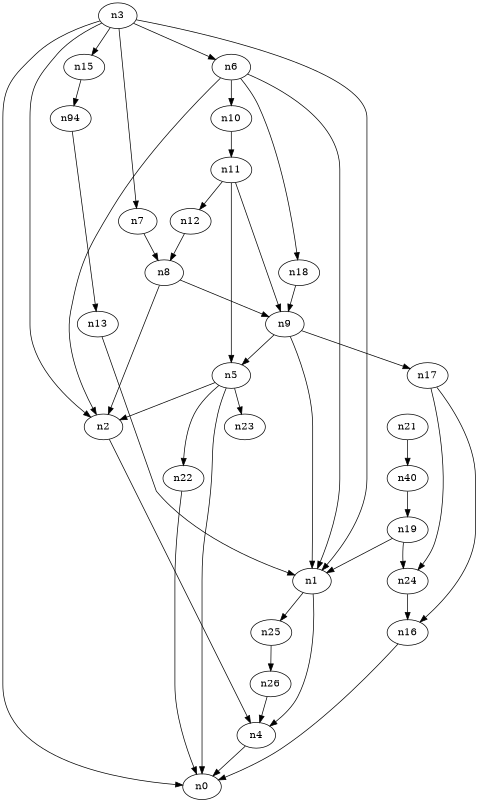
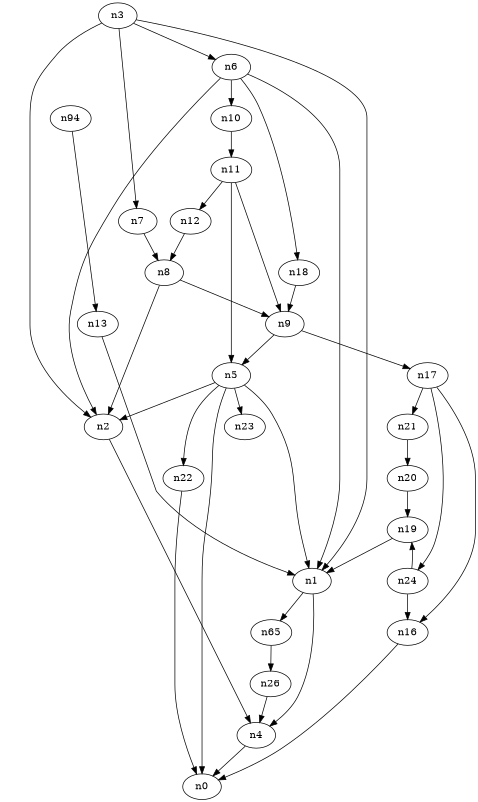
(84, 67) -> none
none -> (419, 398)
(3, 436) -> none
(313, 447) -> (292, 466)
(408, 478) -> (408, 478)
(403, 552) -> (412, 559)
(271, 633) -> (271, 633)
